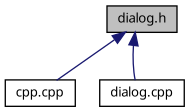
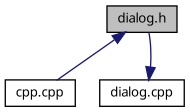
(133, 63) -> (151, 50)
